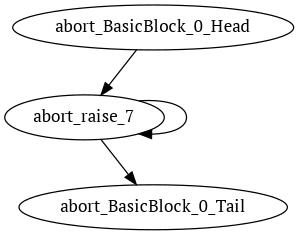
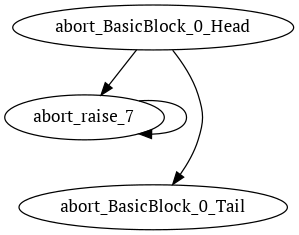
(115, 157) -> (202, 111)
